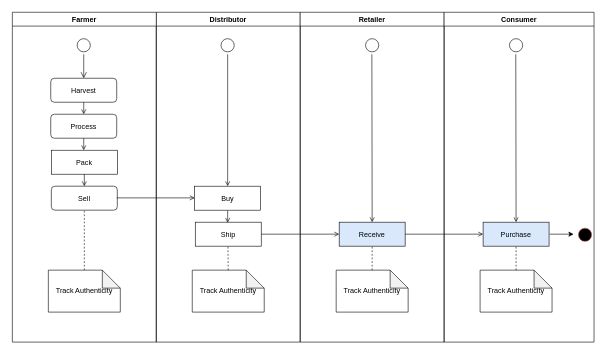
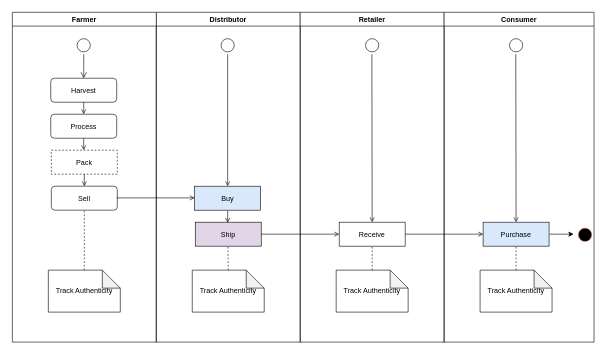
(84, 162) -> (84, 162)
(228, 198) -> (228, 198)
(228, 234) -> (228, 234)
(372, 234) -> (372, 234)
